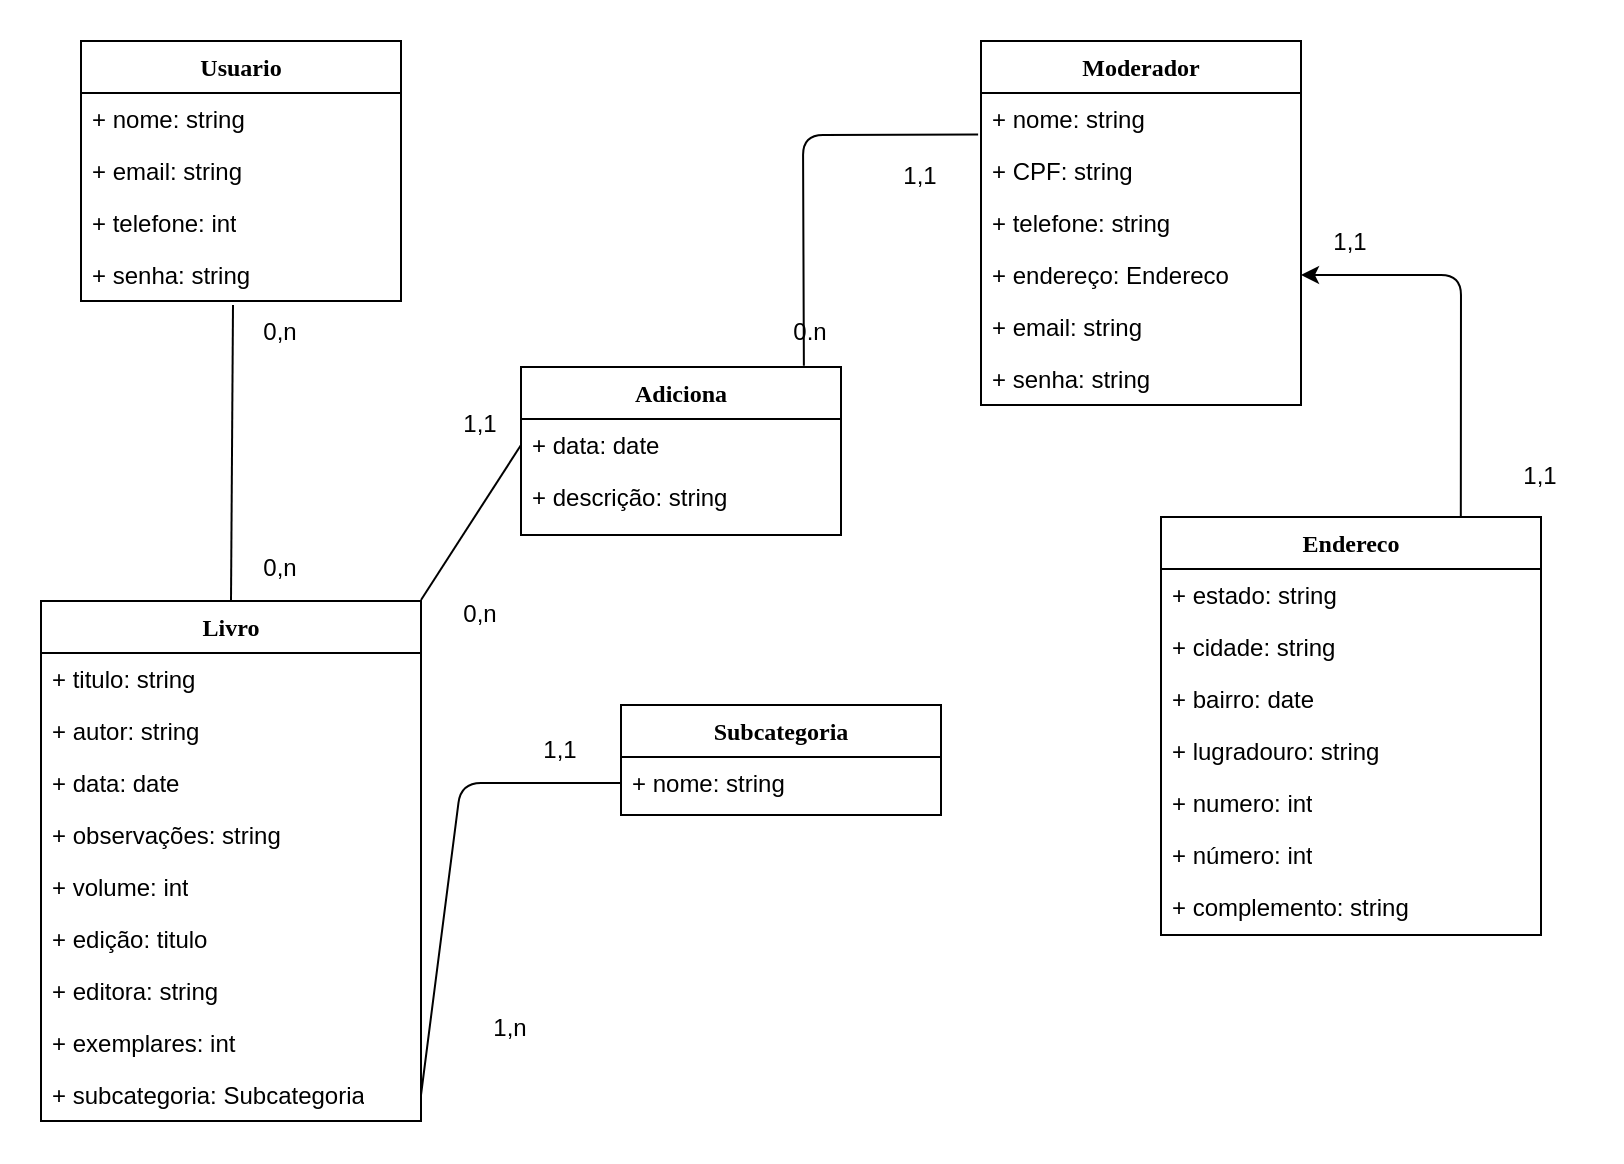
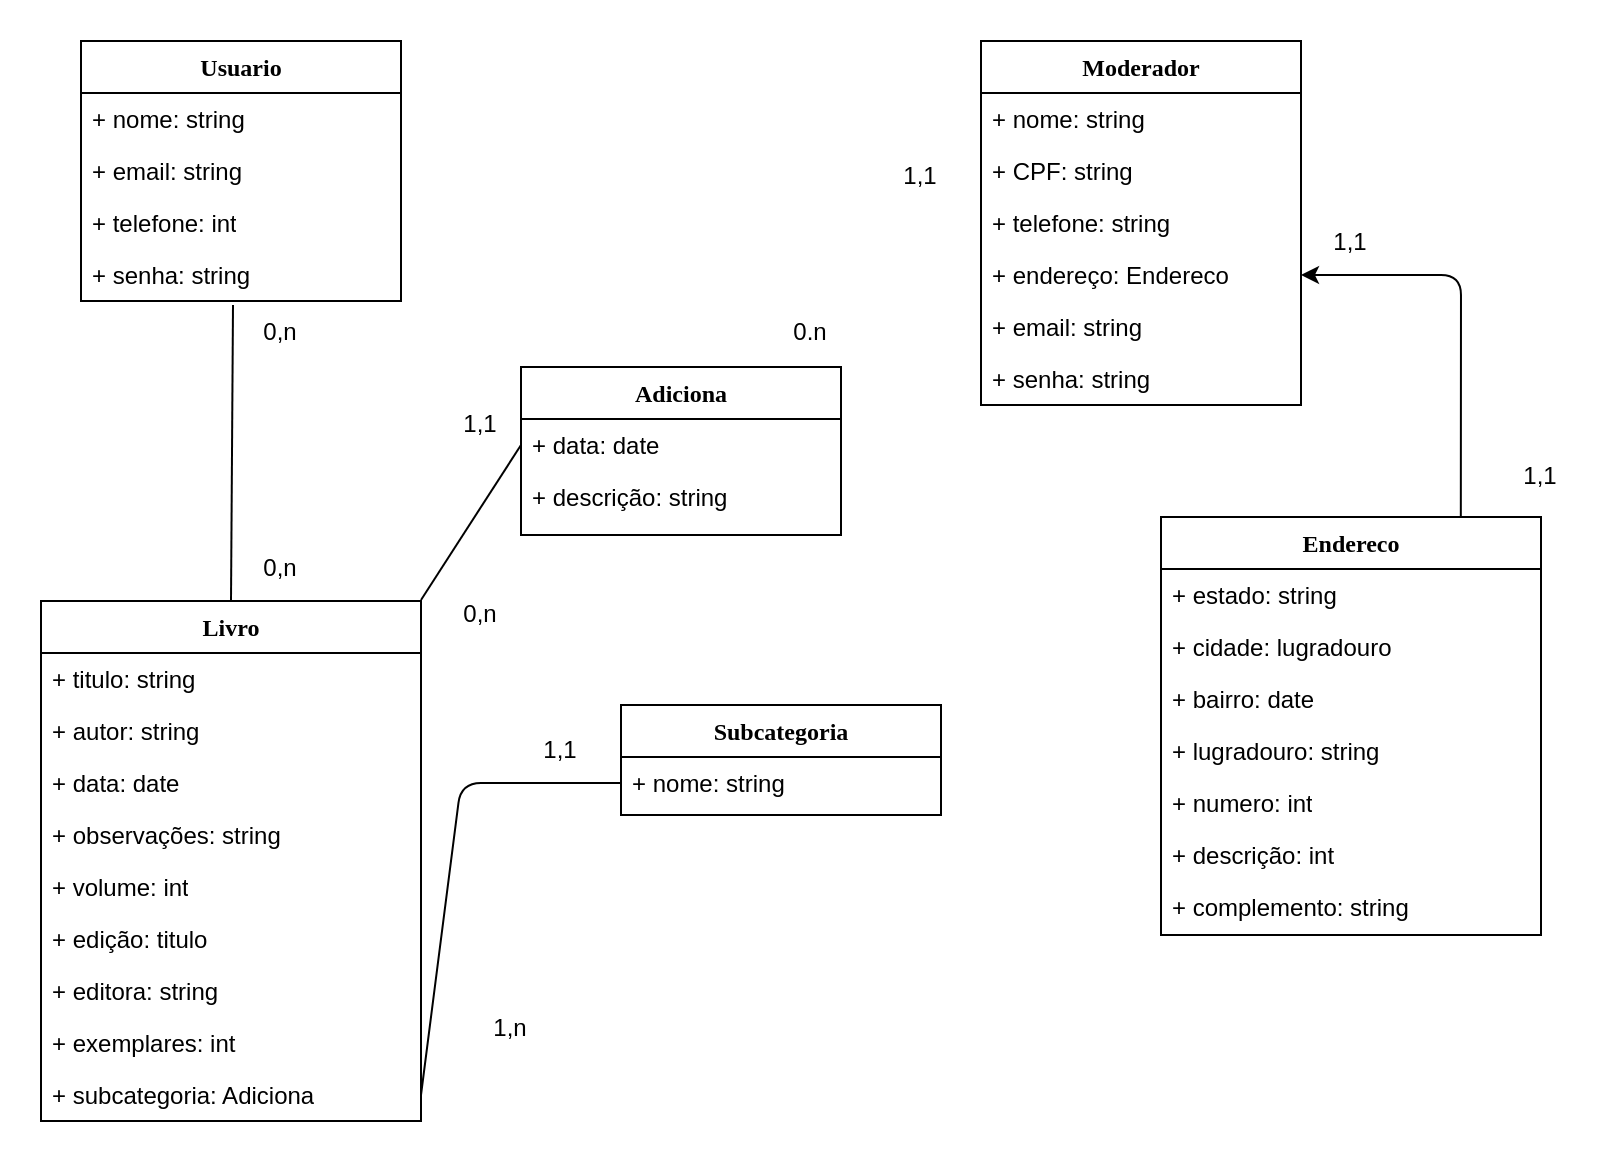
(803, 169) -> none
(1265, 649) -> (1292, 649)
(1248, 857) -> (1265, 857)
(226, 1097) -> (196, 1097)
